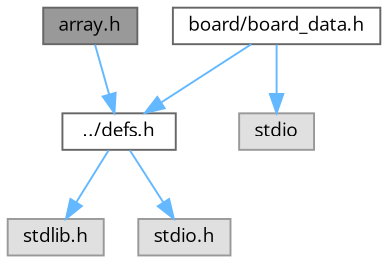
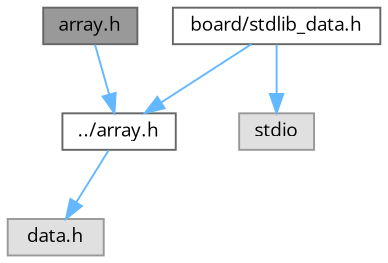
(277, 26) -> (277, 26)
(119, 132) -> (119, 132)
(56, 237) -> (56, 237)
(184, 237) -> none
